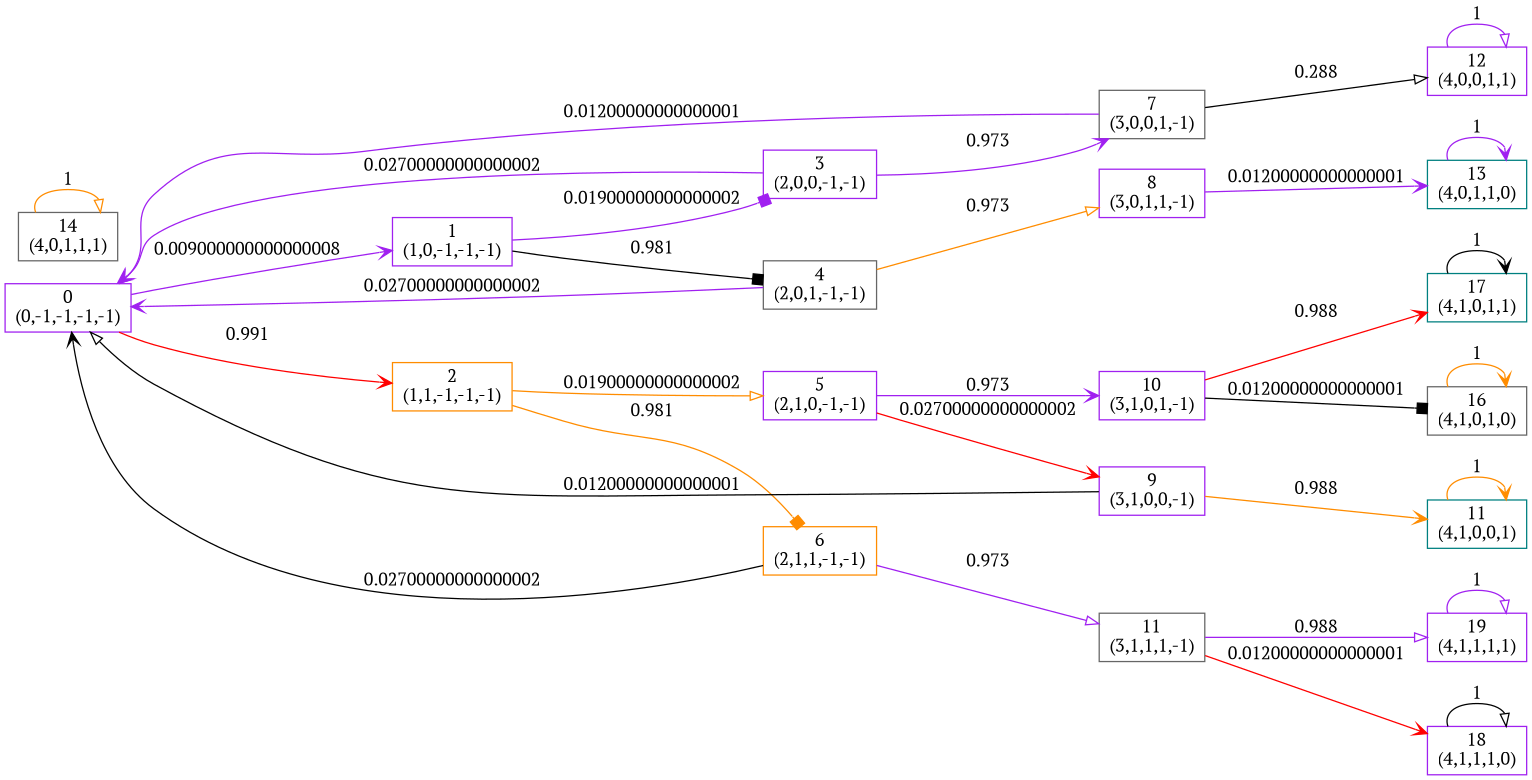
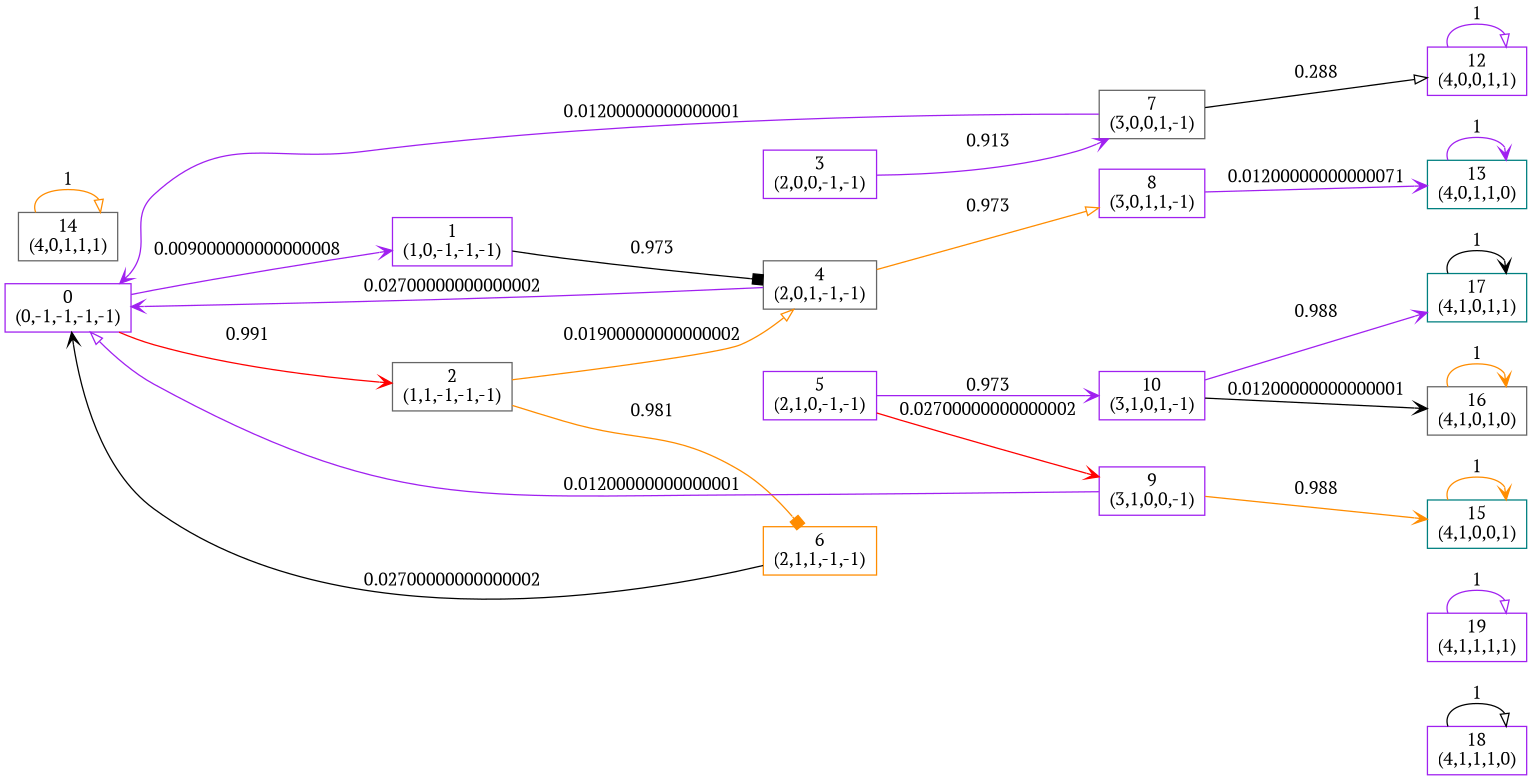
(988, 142) -> (988, 142)
(1316, 177) -> (1316, 177)
(431, 180) -> none
(636, 229) -> none
(652, 249) -> (652, 249)
(1310, 348) -> (1310, 348)
(452, 387) -> (452, 387)
(631, 395) -> (652, 361)
(1310, 403) -> (1310, 403)
(582, 496) -> (582, 496)
(1477, 524) -> (1477, 524)
(1152, 637) -> none
